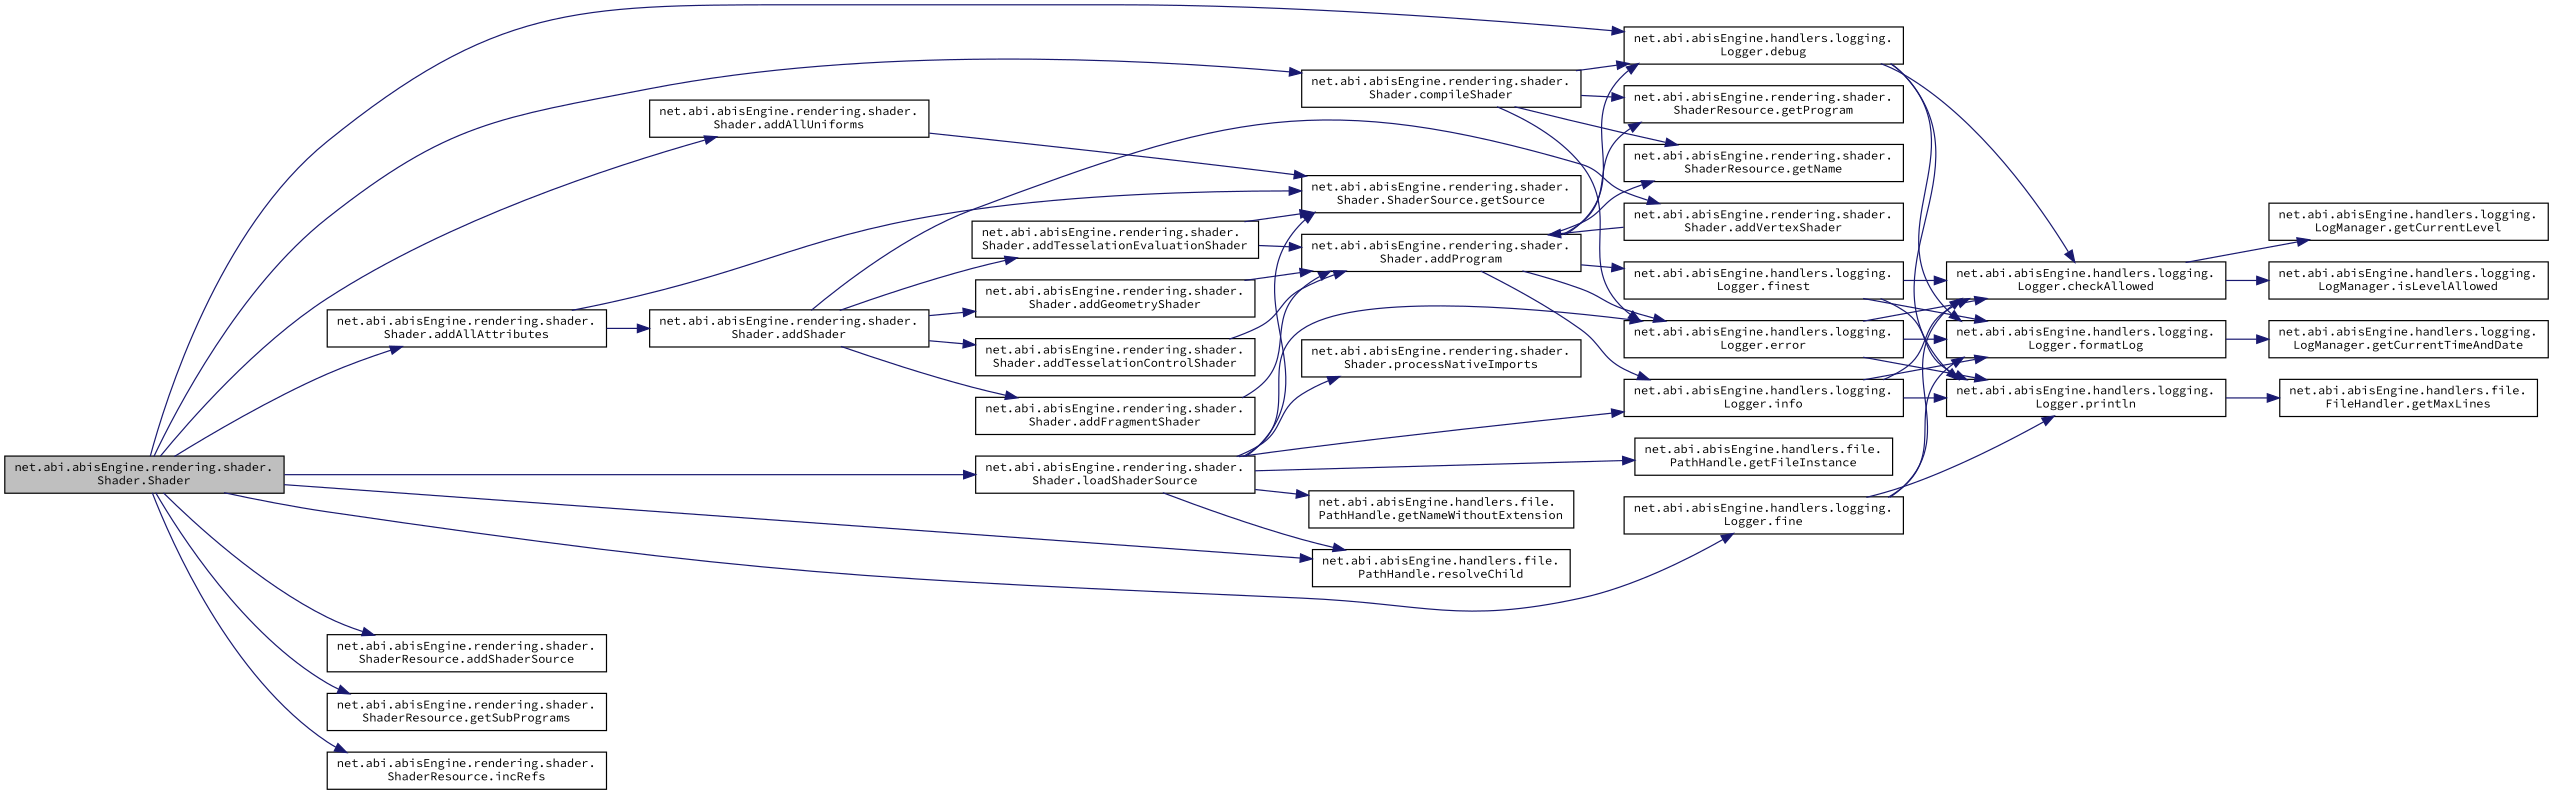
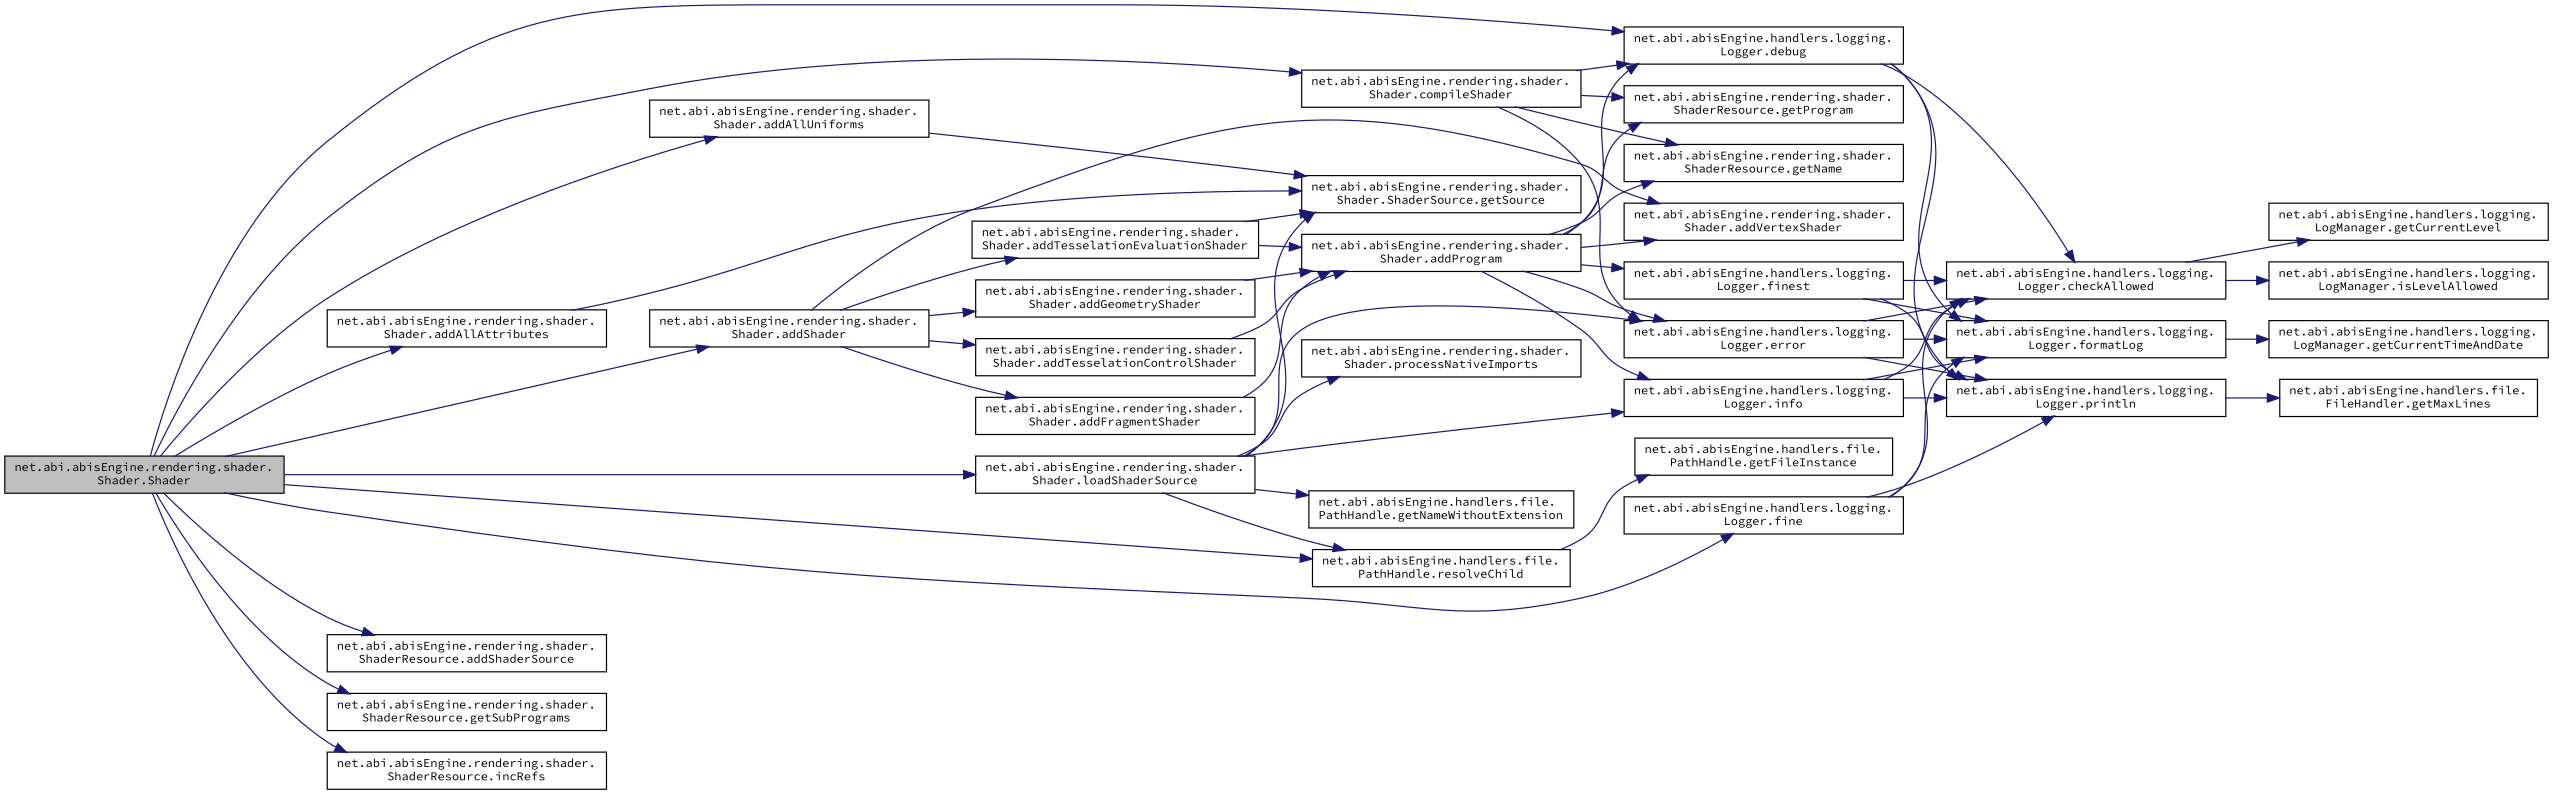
(1592, 230) -> (1613, 244)
(622, 328) -> (461, 403)
(1439, 466) -> (1601, 517)
